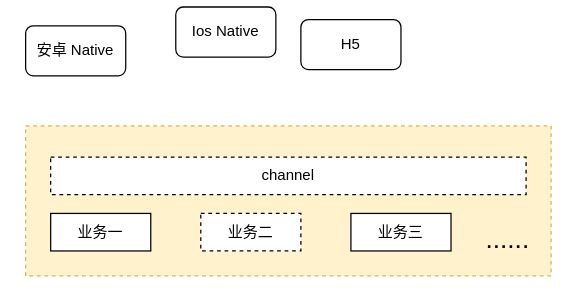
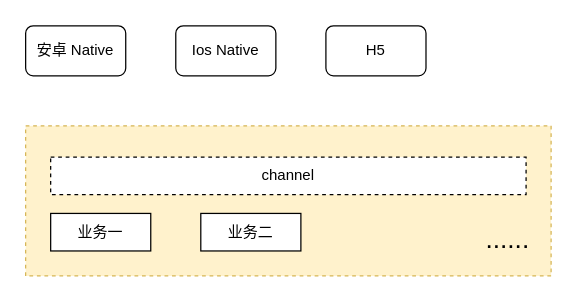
(226, 32) -> (226, 51)
(351, 44) -> (376, 51)
(251, 232) -> (251, 232)
(401, 232) -> none
